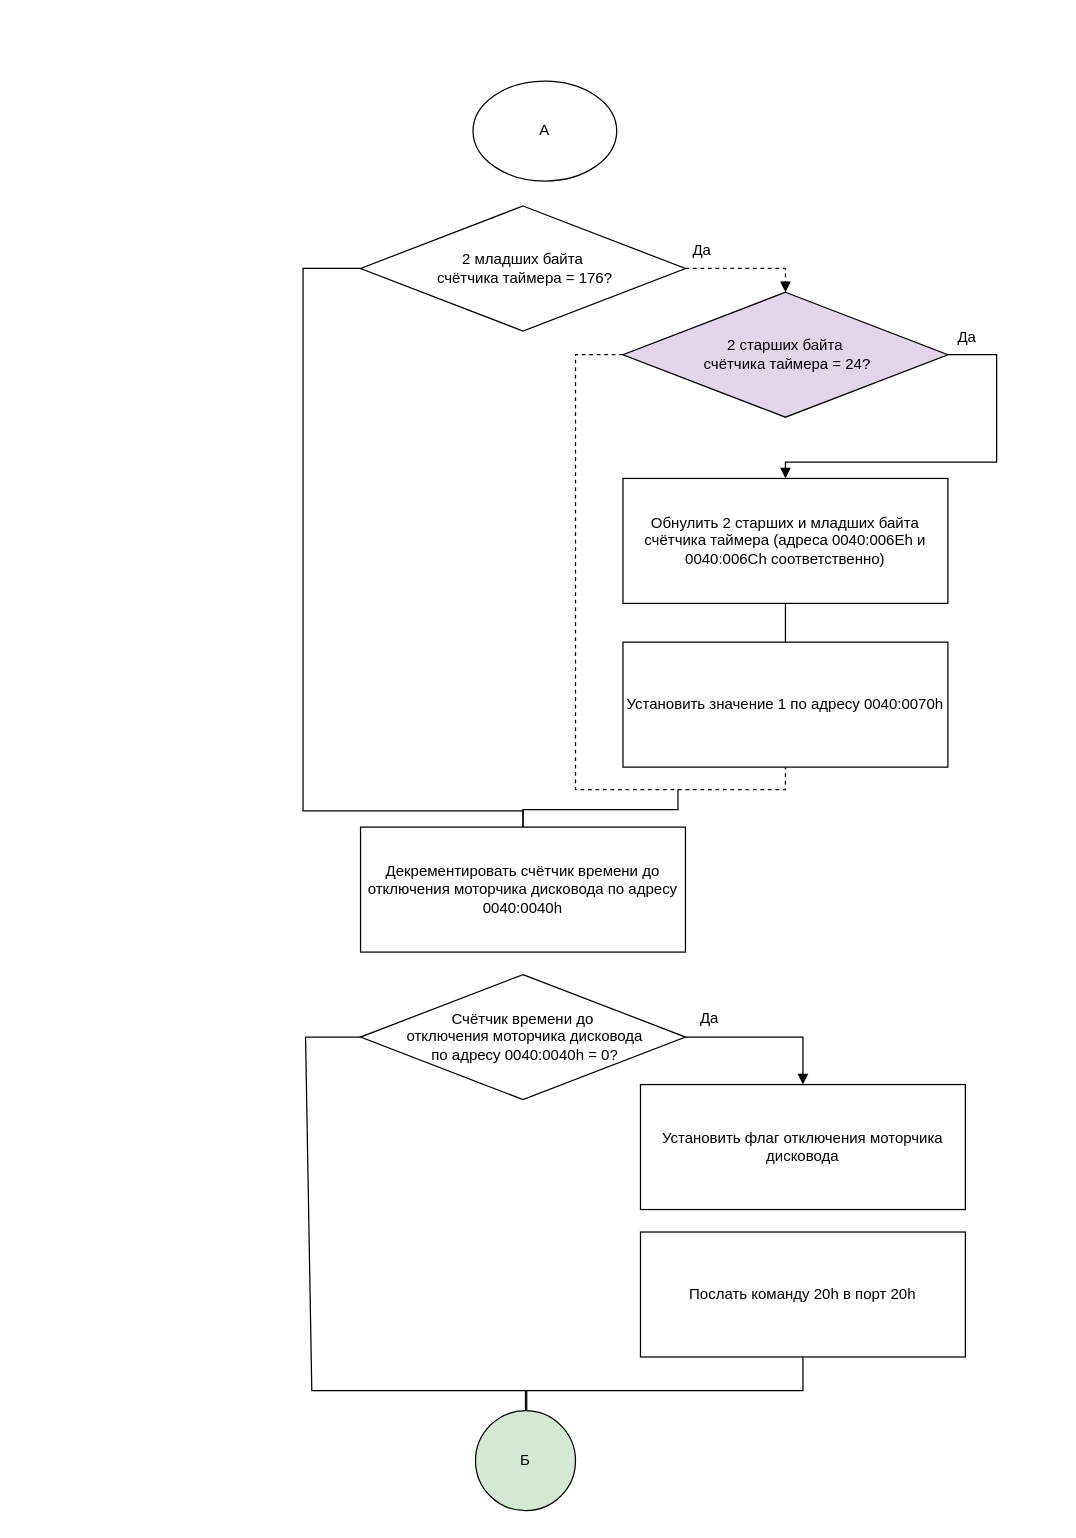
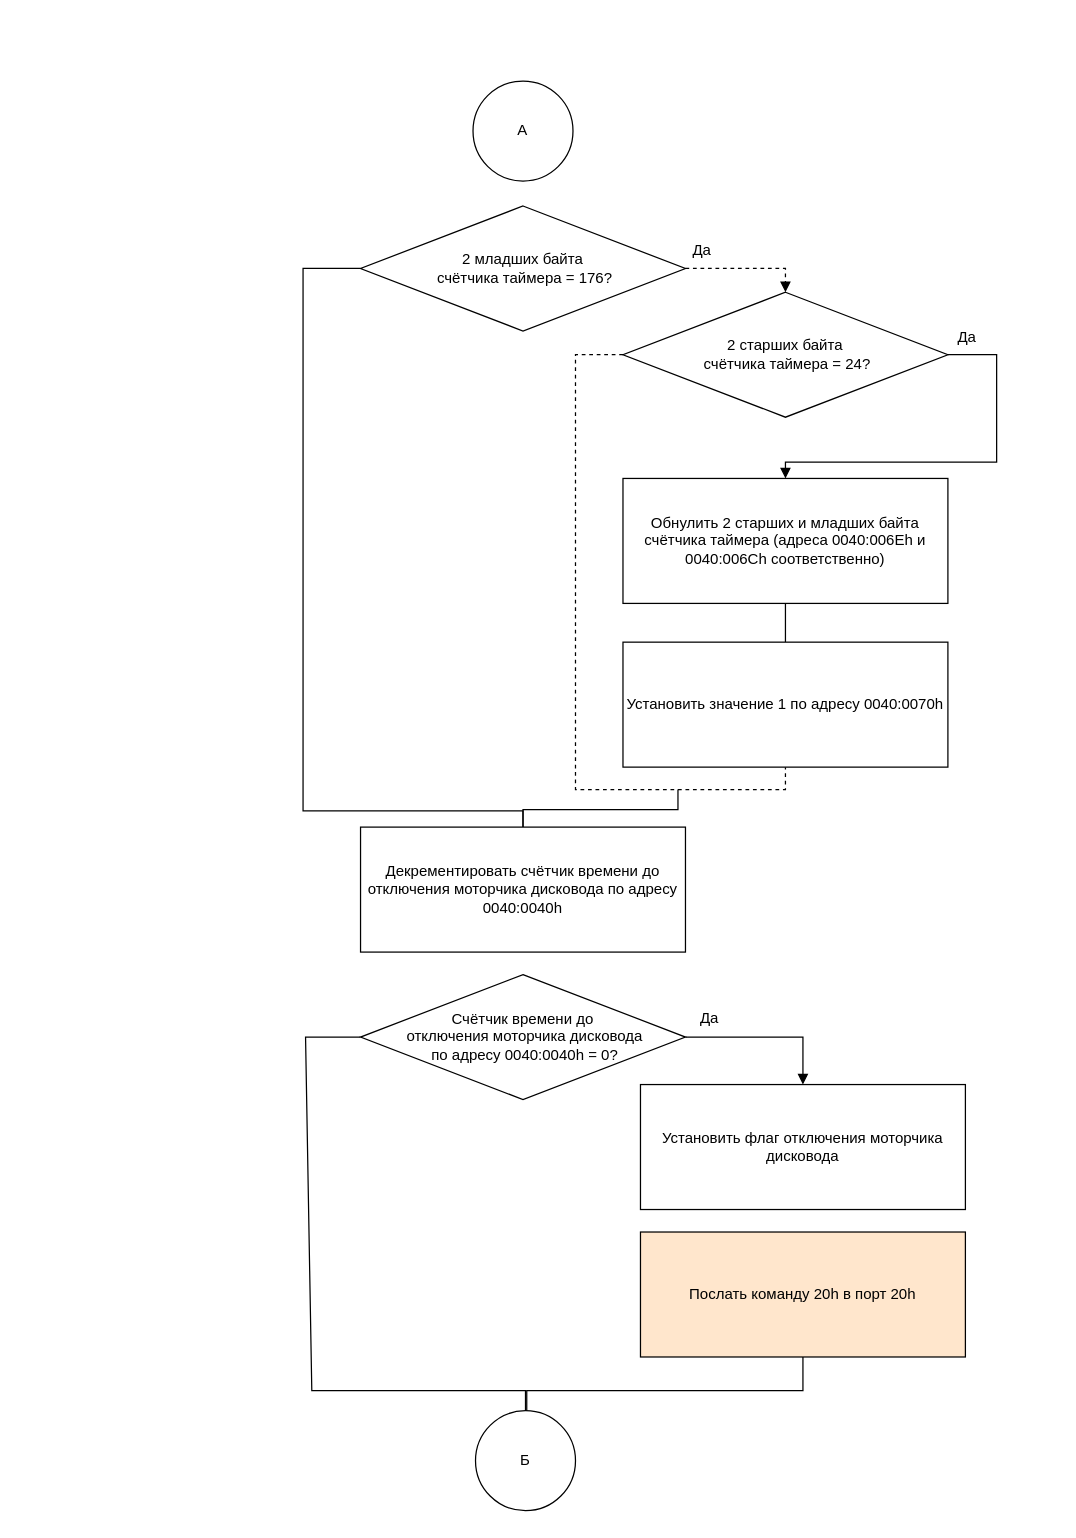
(545, 131) -> (523, 131)
(786, 354) -> (786, 354)
(803, 1294) -> (803, 1294)
(526, 1461) -> (526, 1461)
